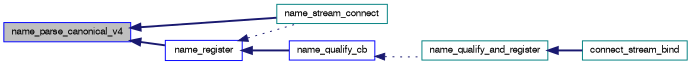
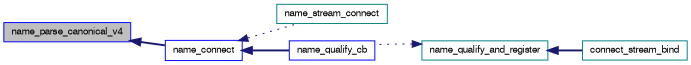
(209, 22) -> none
(204, 50) -> (204, 50)
(403, 57) -> (394, 44)
